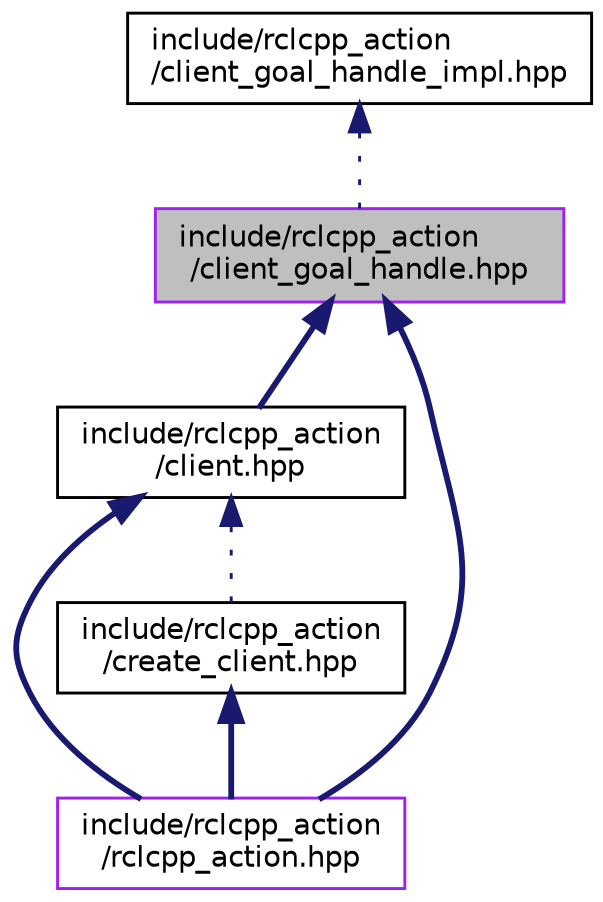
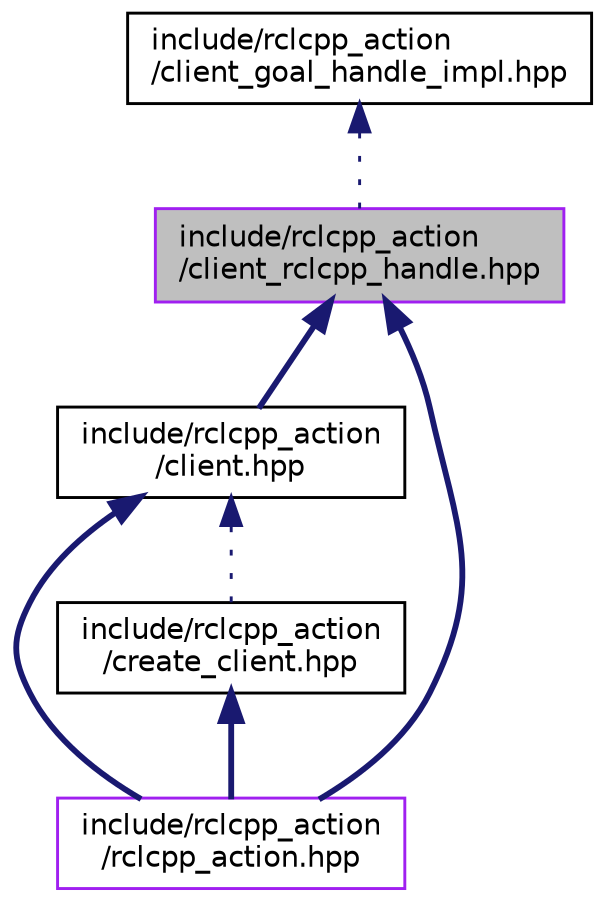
(360, 255) -> (360, 255)
